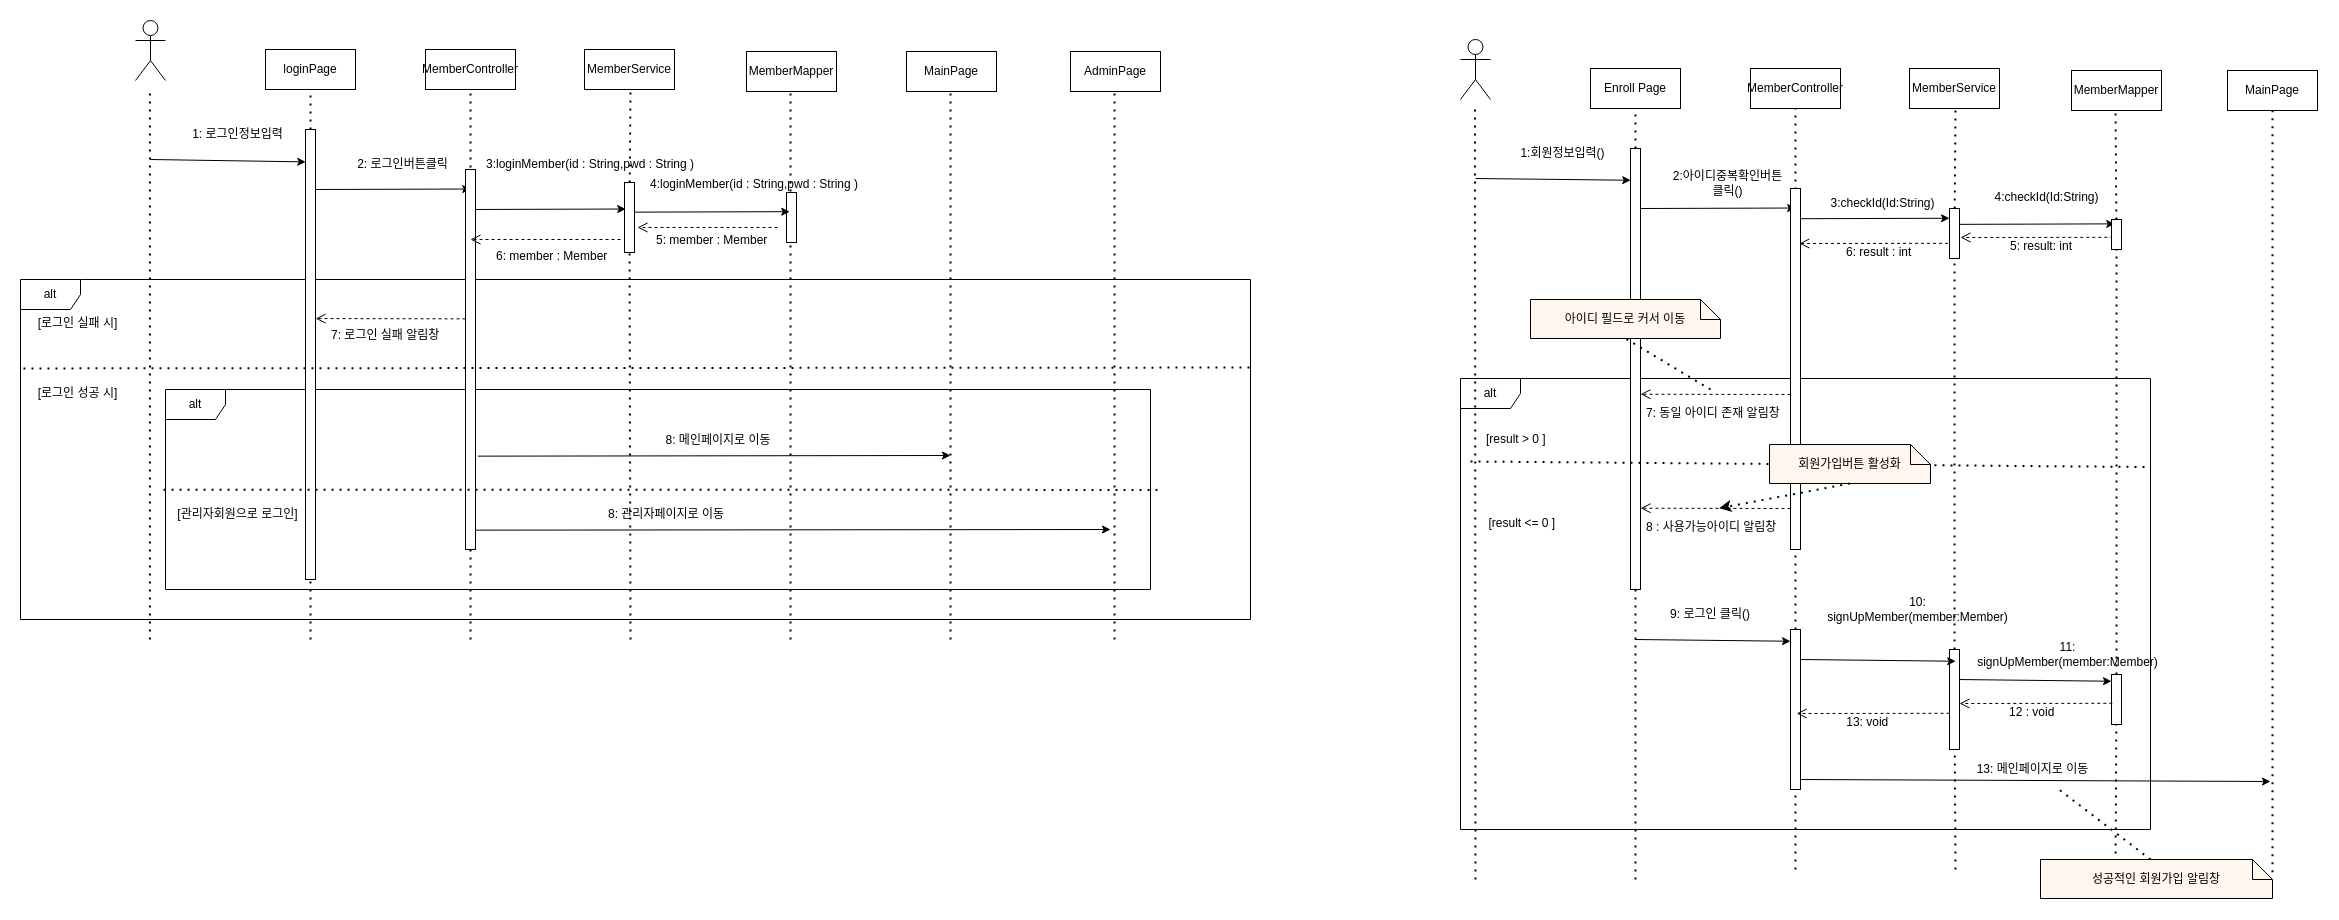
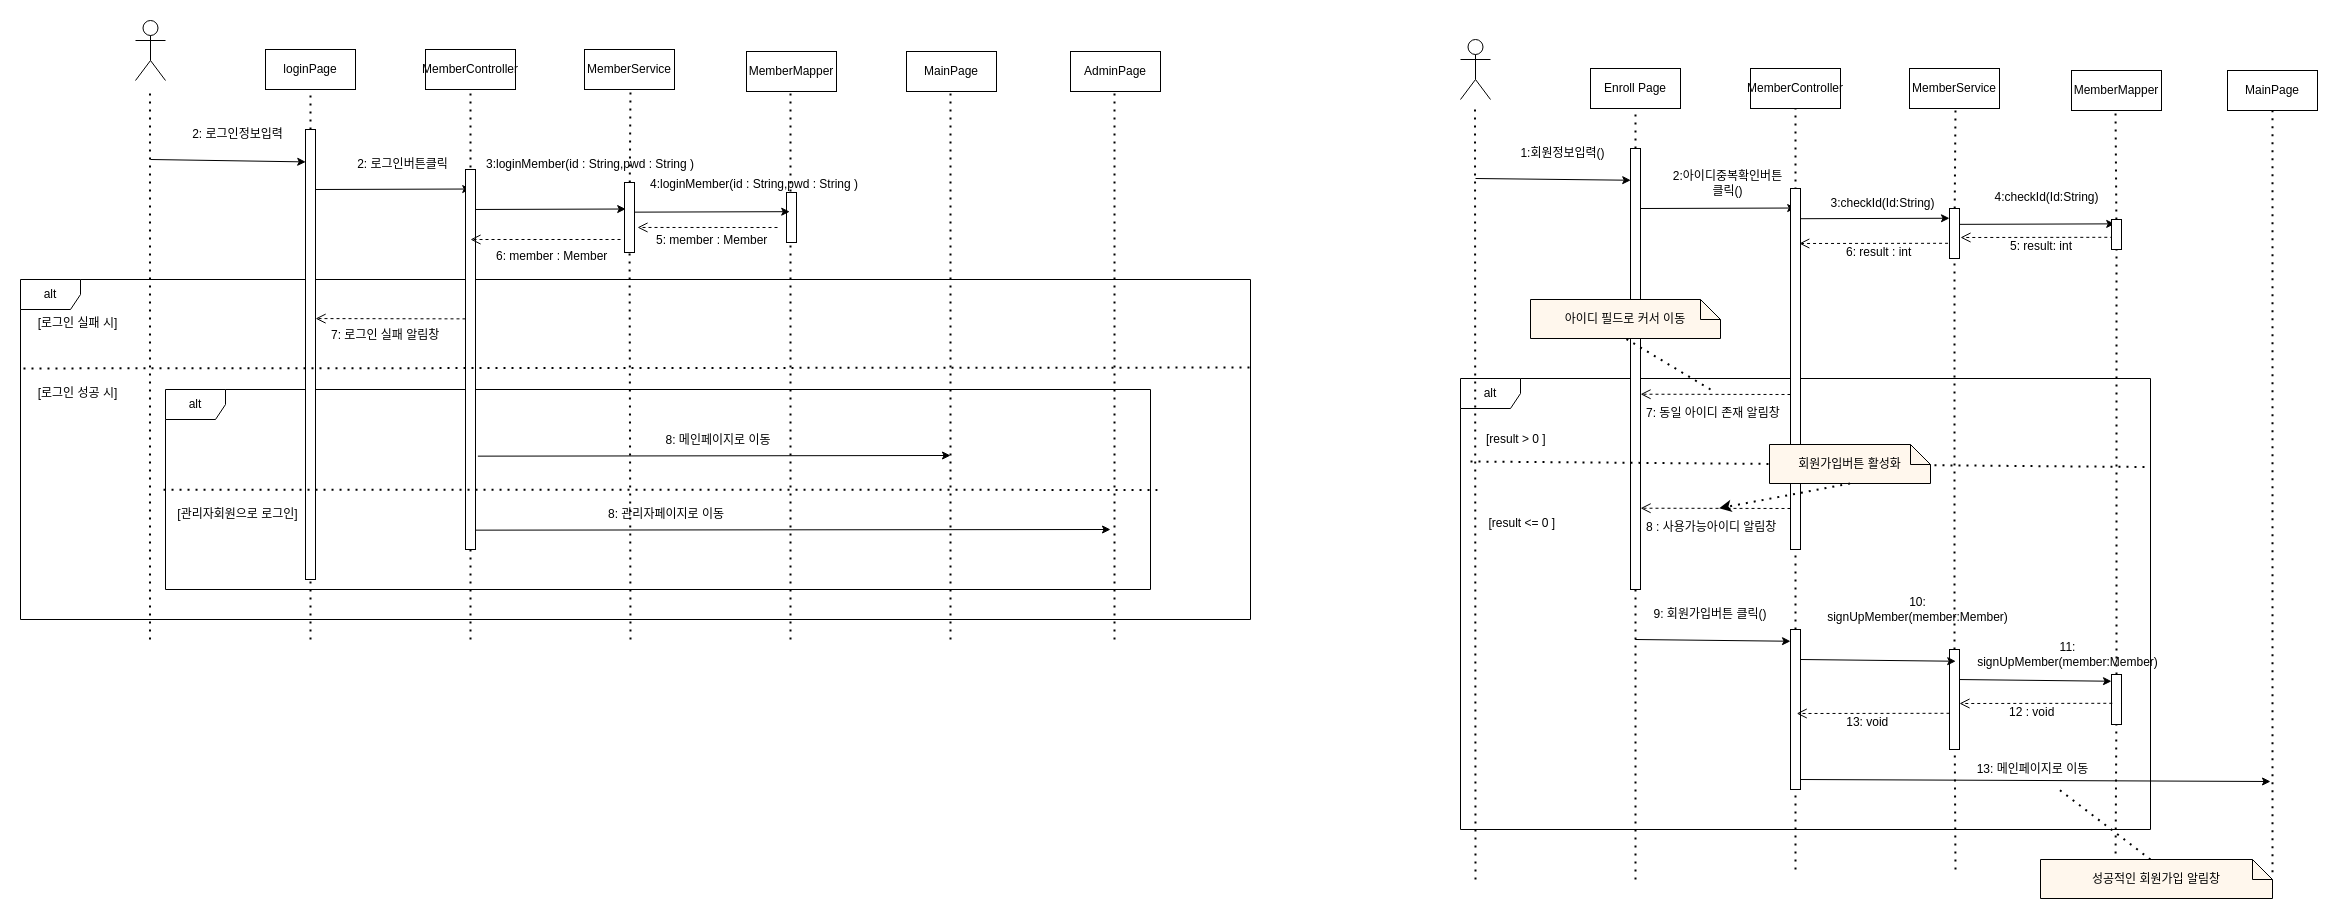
(238, 135) -> (238, 135)
(1711, 615) -> (1711, 615)
